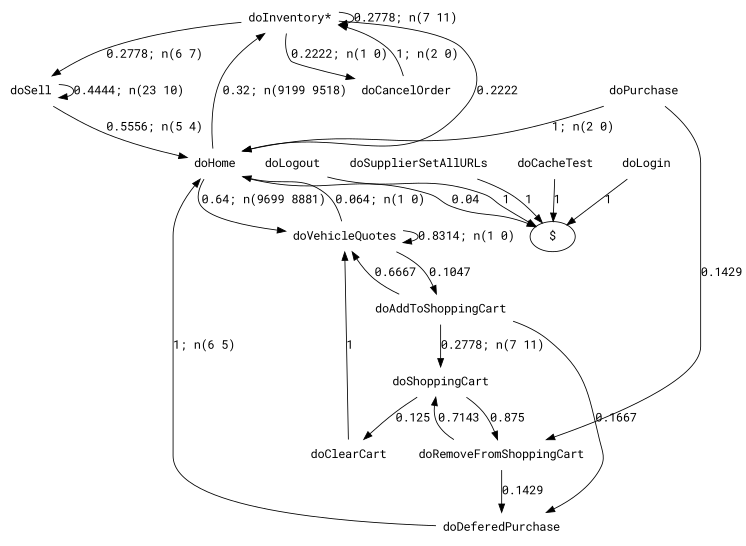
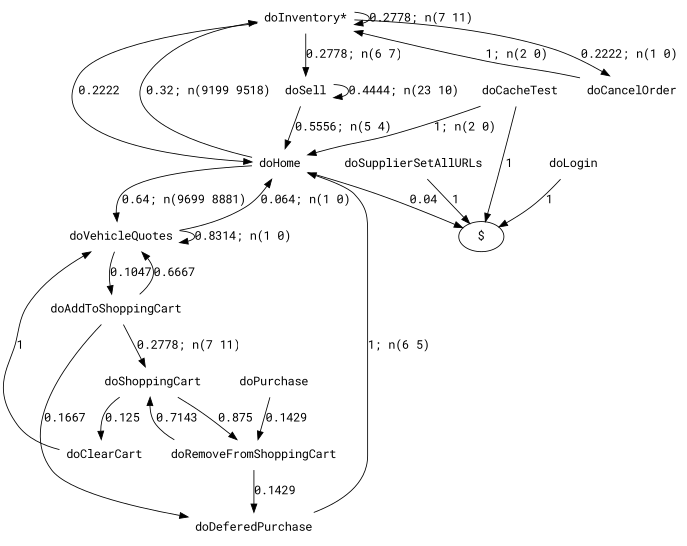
(438, 140) -> (399, 133)
(293, 164) -> none
